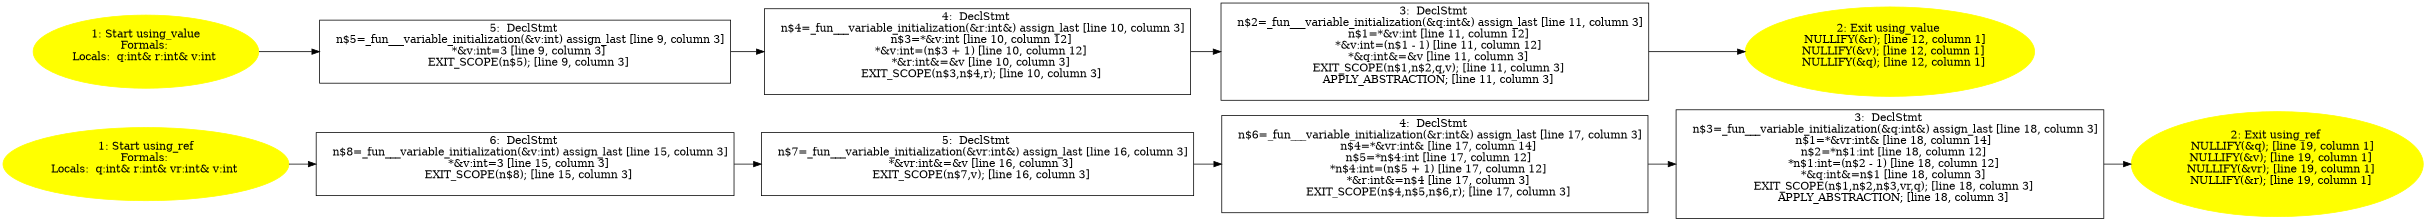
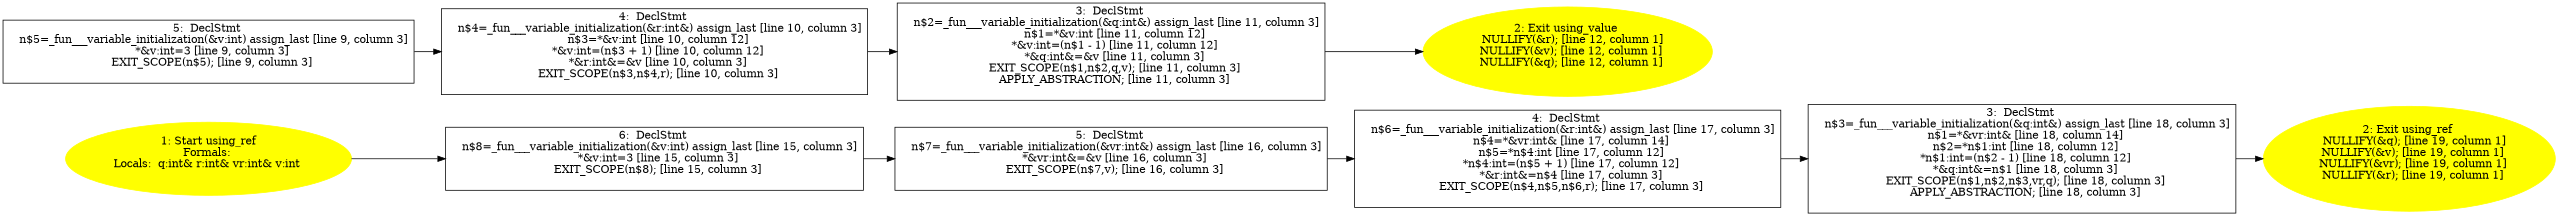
(146, 52) -> none
